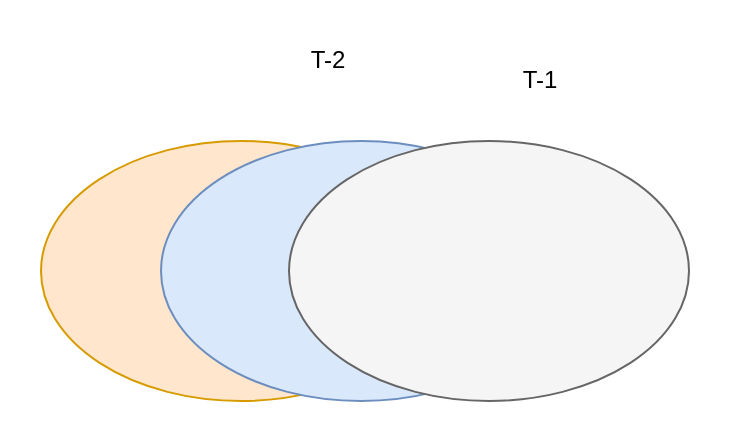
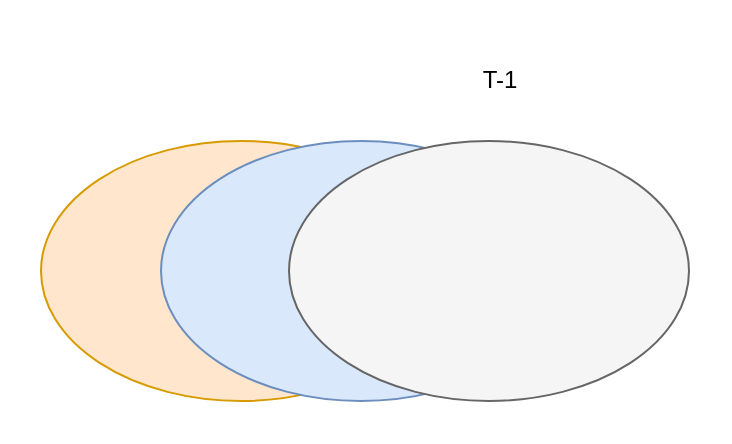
(329, 61) -> none
(541, 81) -> (501, 81)
